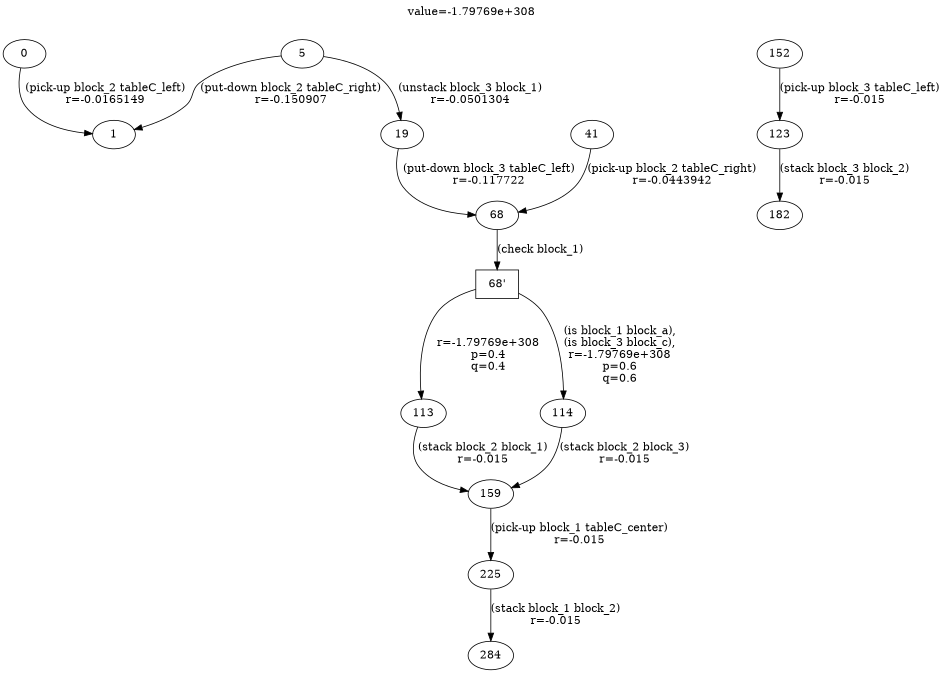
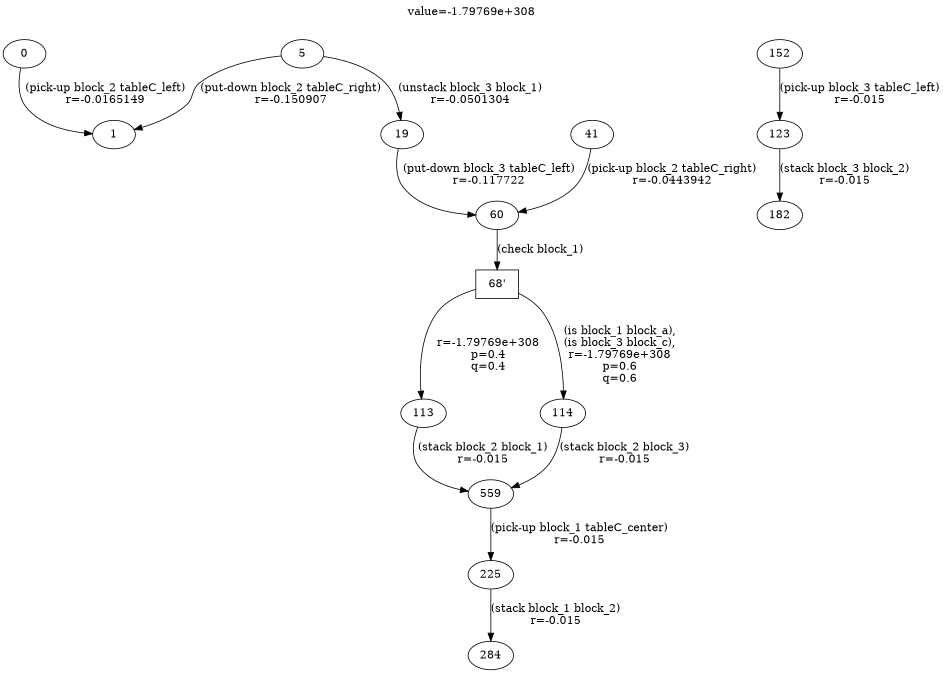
(497, 215) -> (497, 215)
(491, 494) -> (491, 494)
